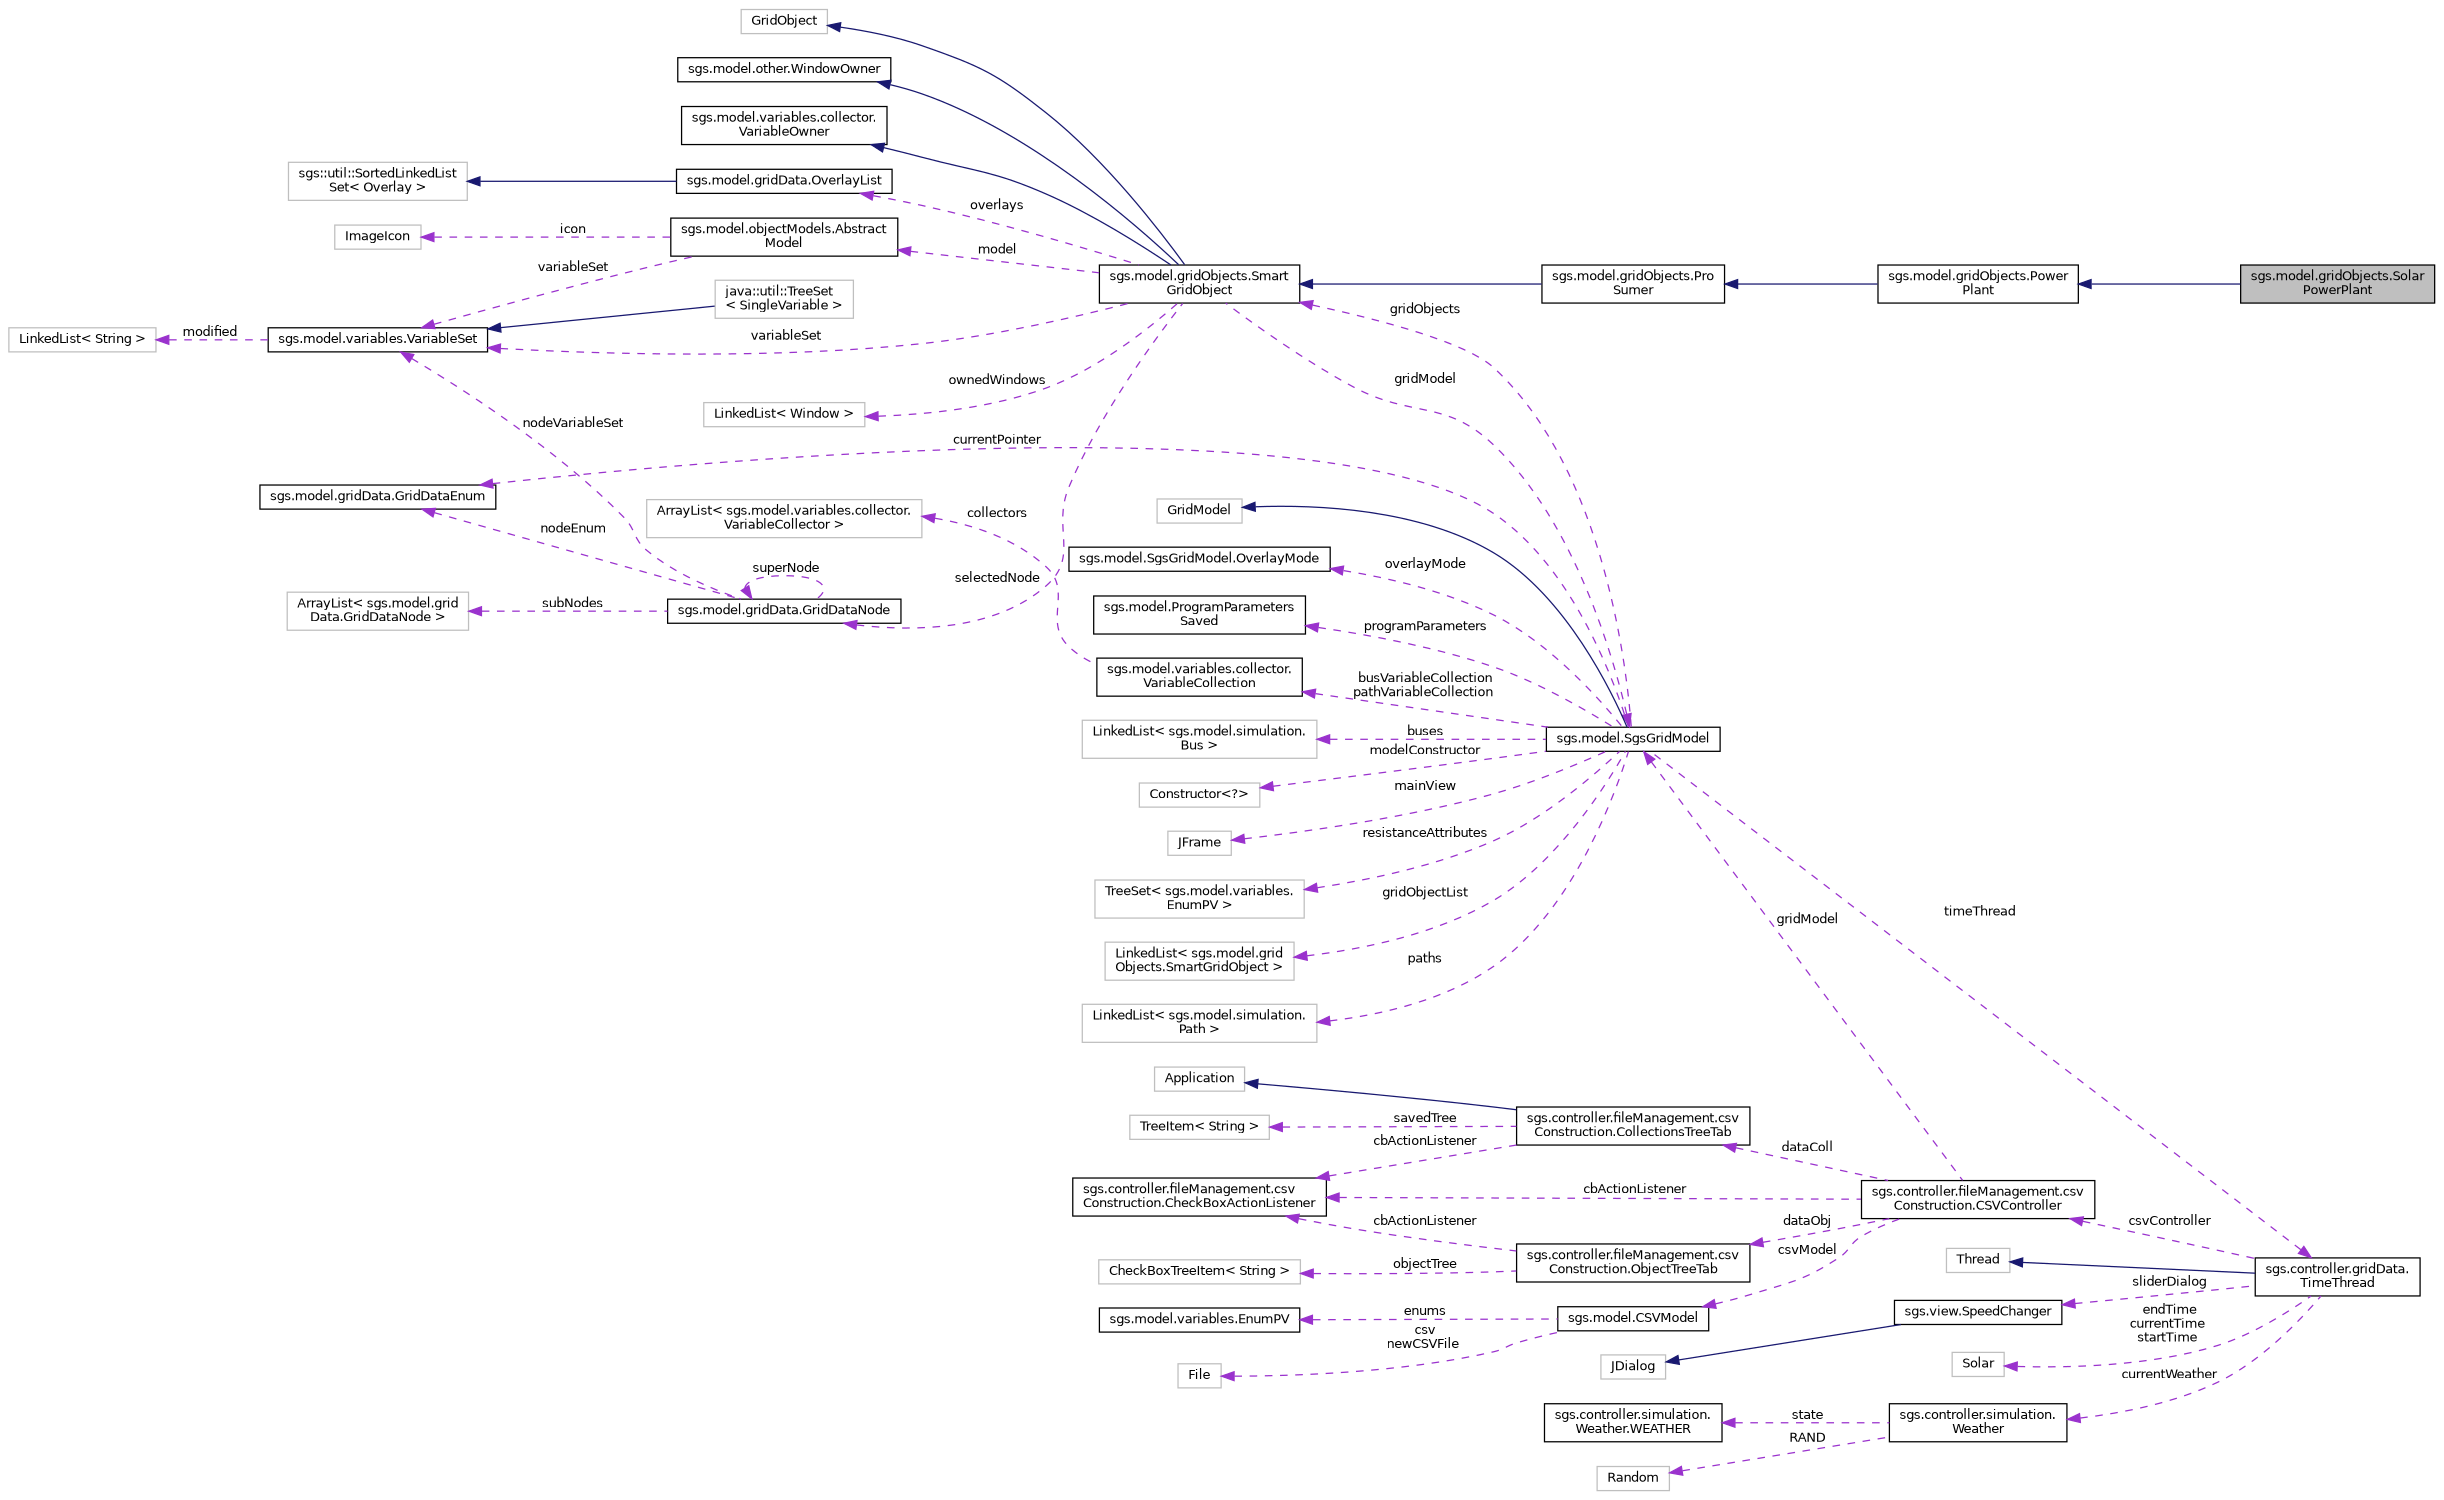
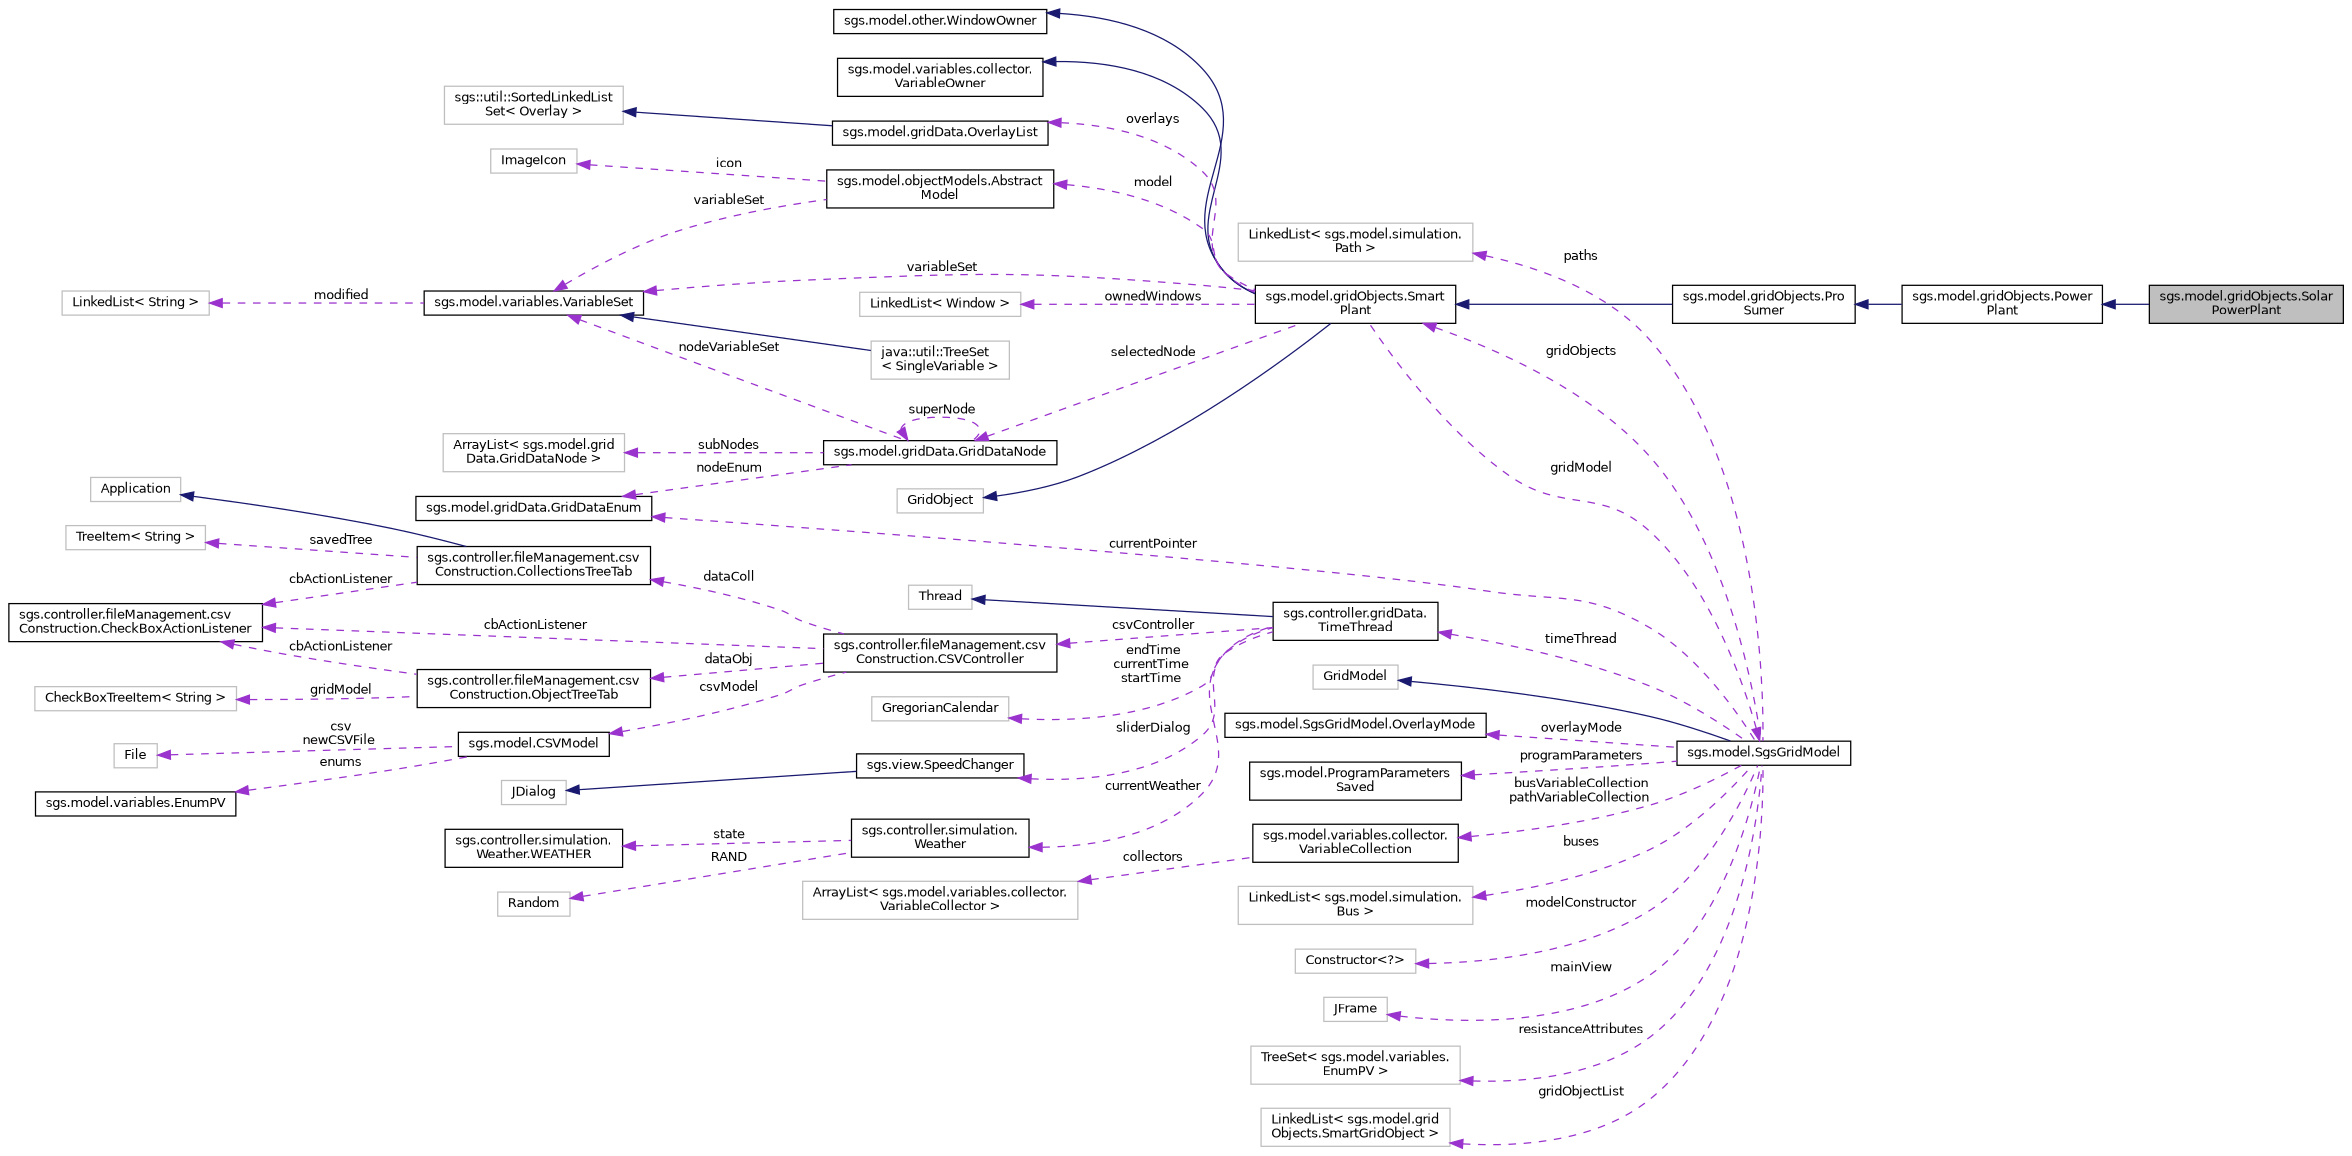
(1200, 284) -> (1356, 304)
(1807, 971) -> none
(1423, 1265) -> (339, 690)
(1978, 1364) -> (940, 709)
